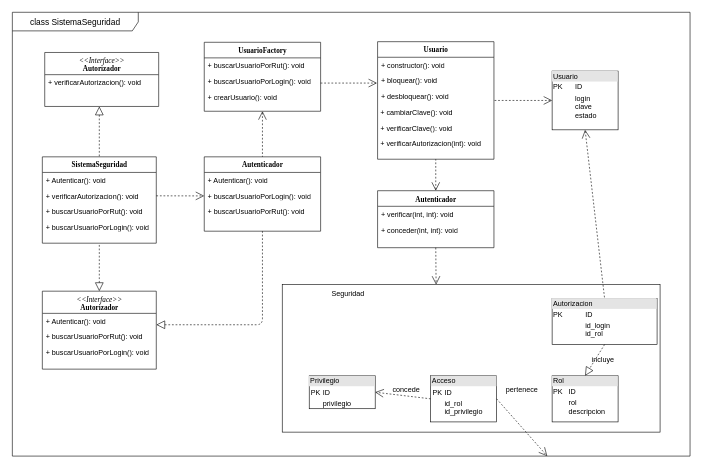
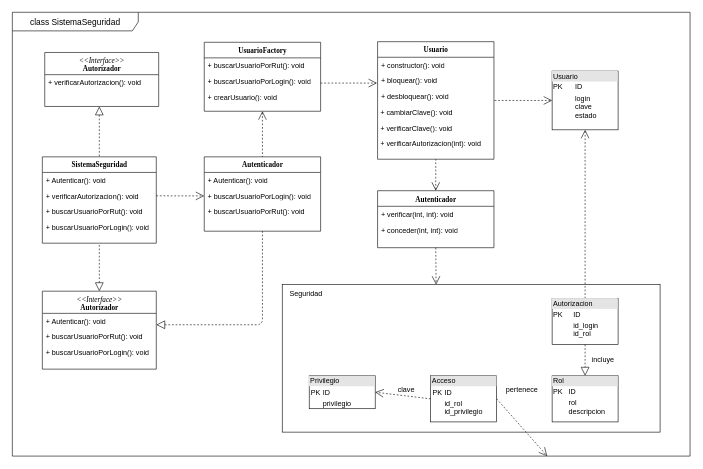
(348, 294) -> (306, 294)
(605, 322) -> (585, 322)
(407, 390) -> (407, 390)
